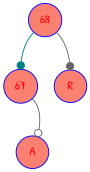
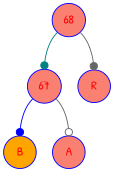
none -> (20, 152)
